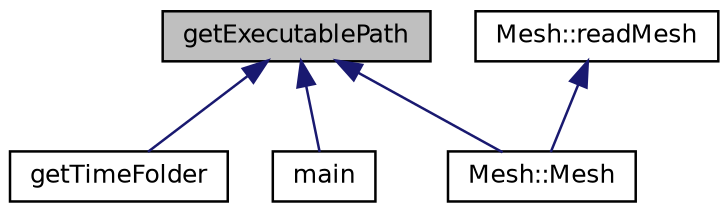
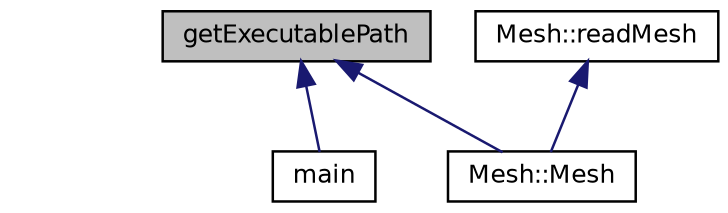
(119, 176) -> none
